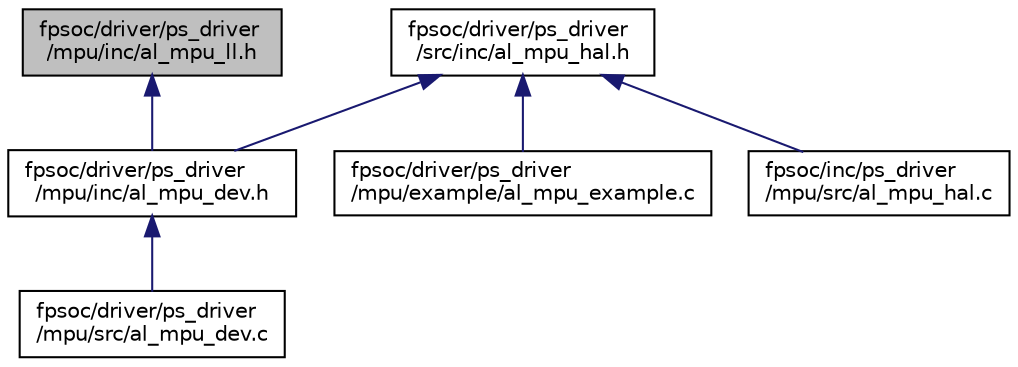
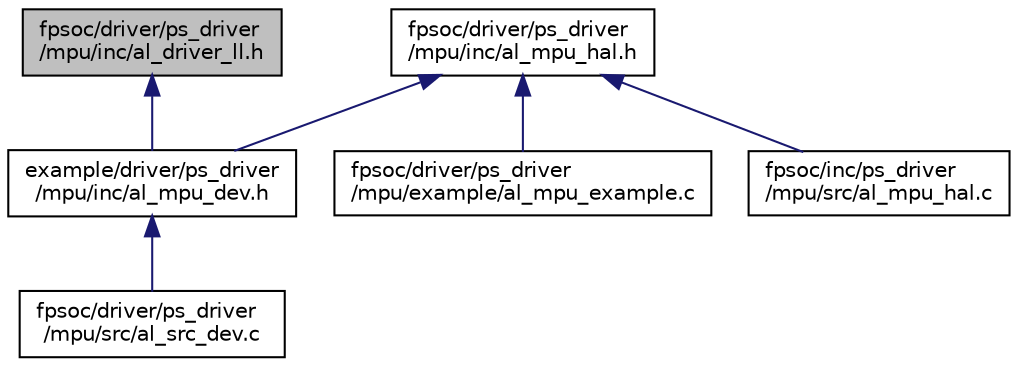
(152, 42) -> (152, 42)
(523, 42) -> (523, 42)
(152, 183) -> (152, 183)
(152, 324) -> (152, 324)
